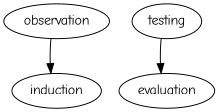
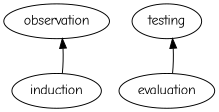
(50, 51) -> (63, 61)
(160, 51) -> (173, 61)
